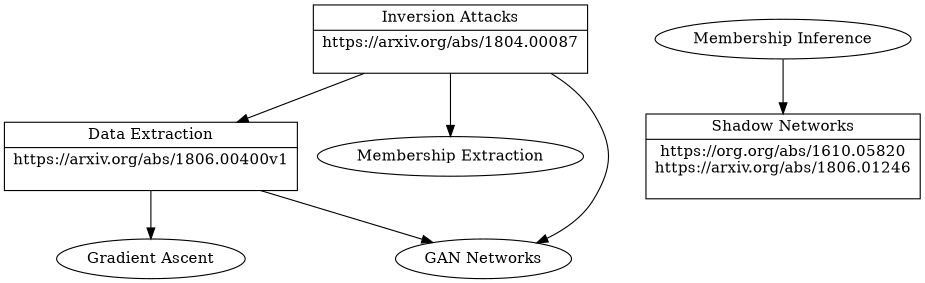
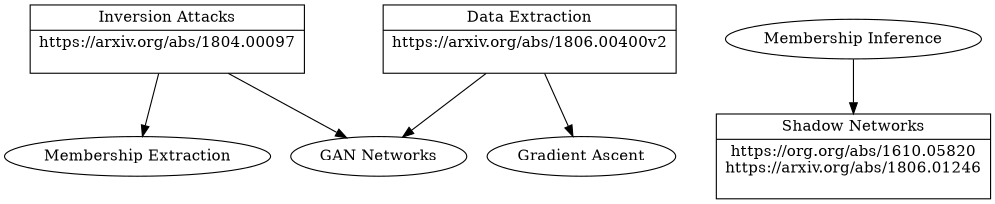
(450, 42) -> (167, 42)
(306, 96) -> none
(151, 160) -> (530, 42)
